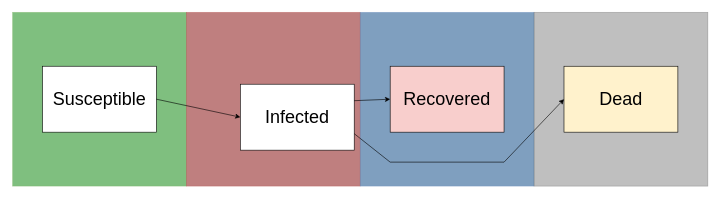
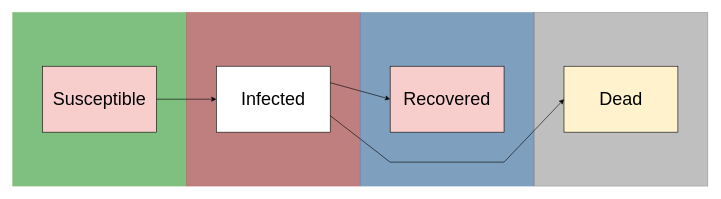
(99, 99) -> (99, 99)
(297, 117) -> (273, 99)
